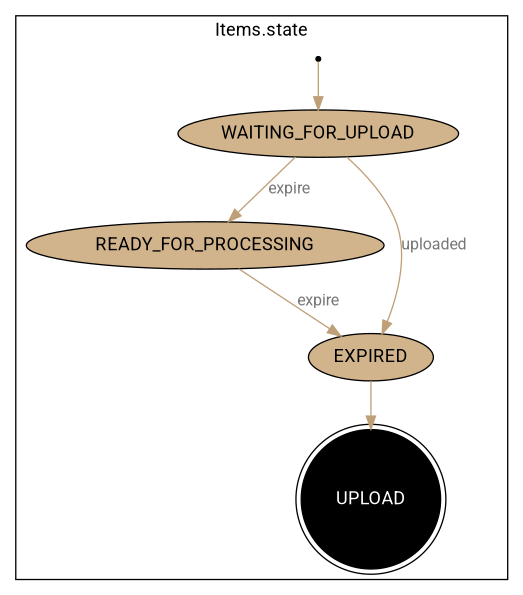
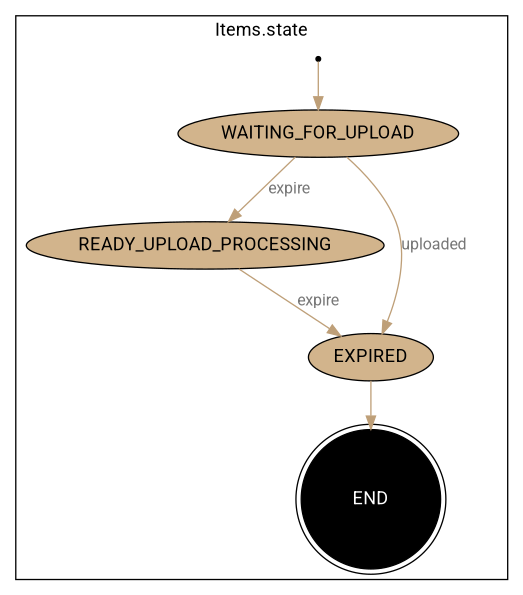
(205, 245) -> (205, 245)
(371, 499) -> (371, 499)
